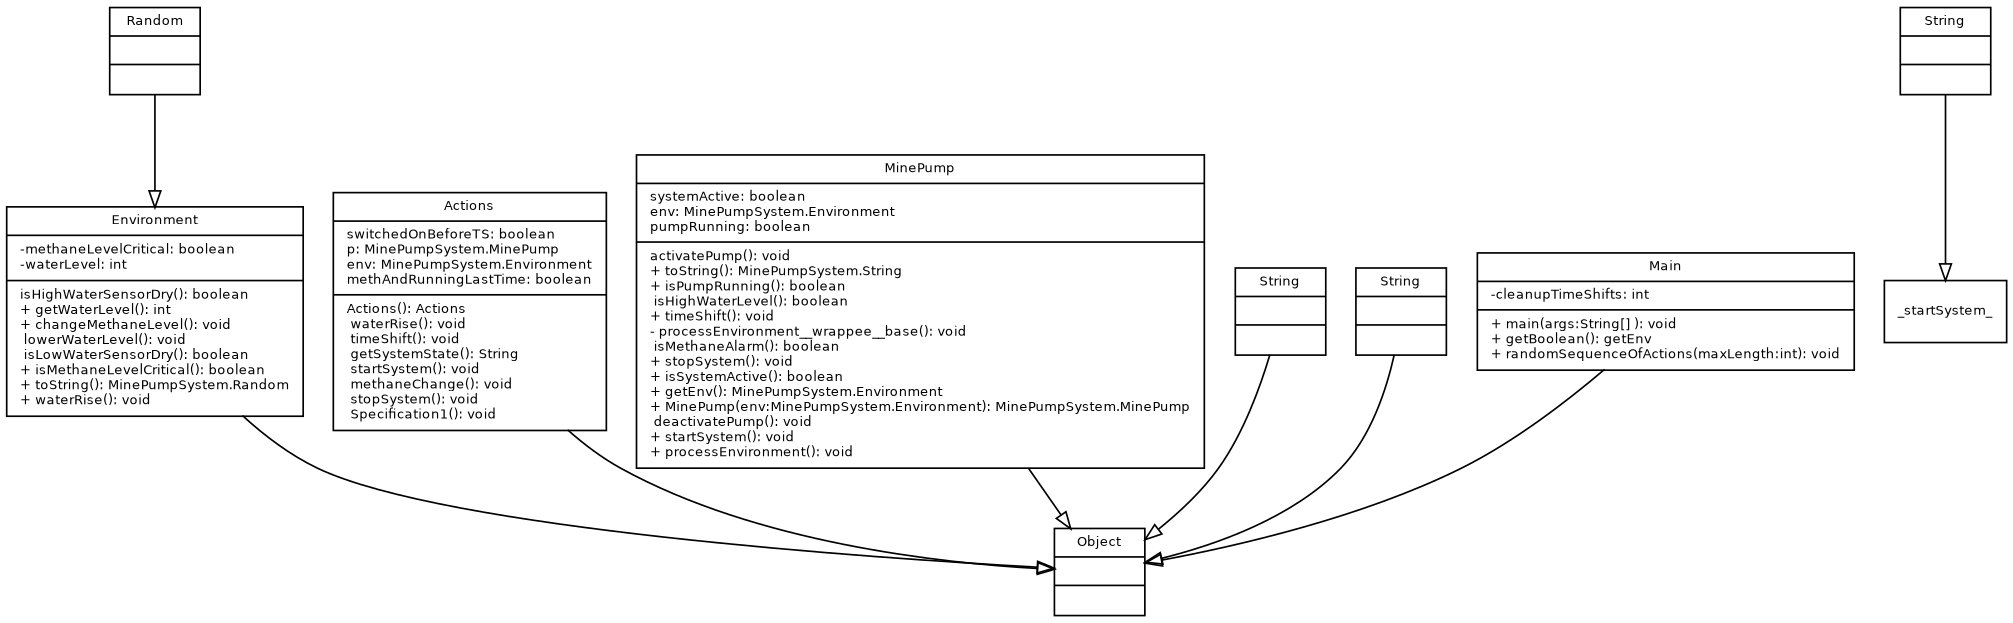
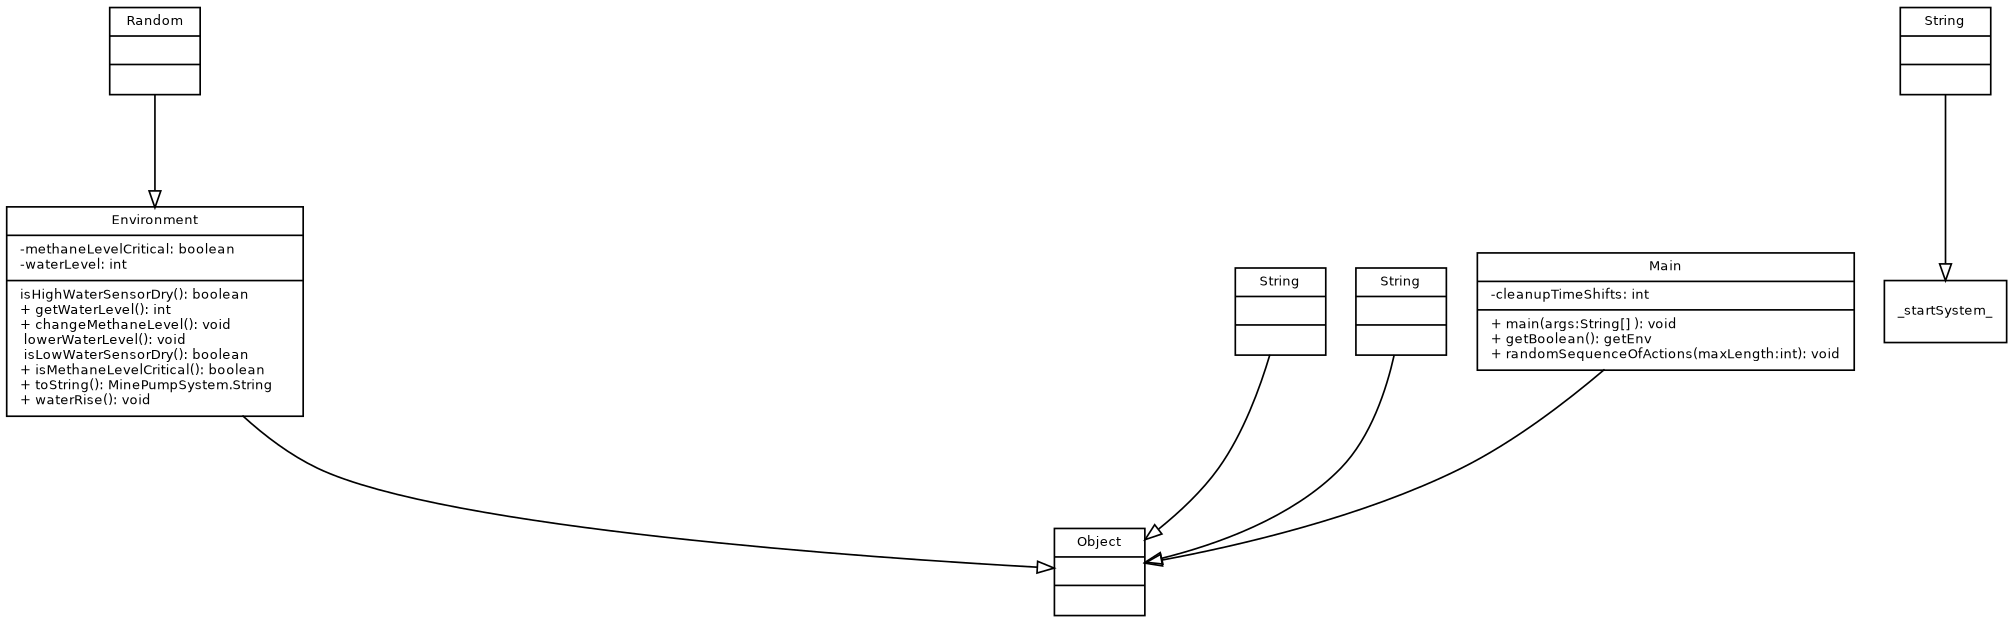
(470, 312) -> none
(920, 312) -> none
(155, 385) -> (147, 385)
